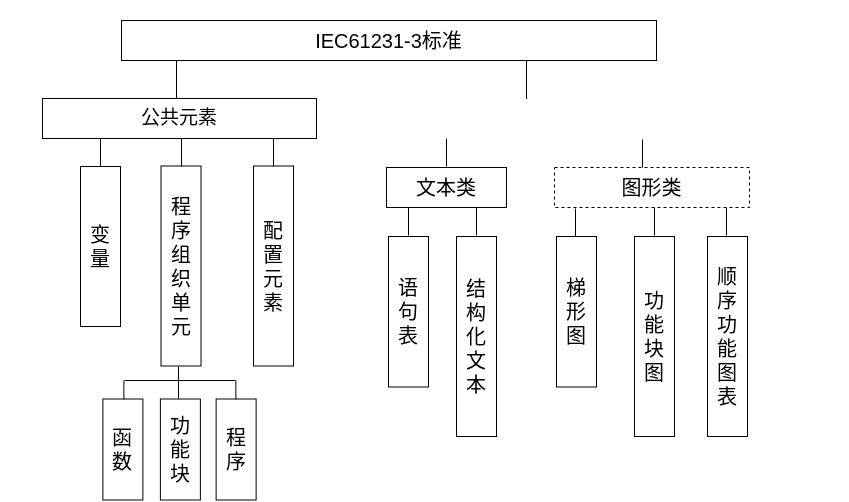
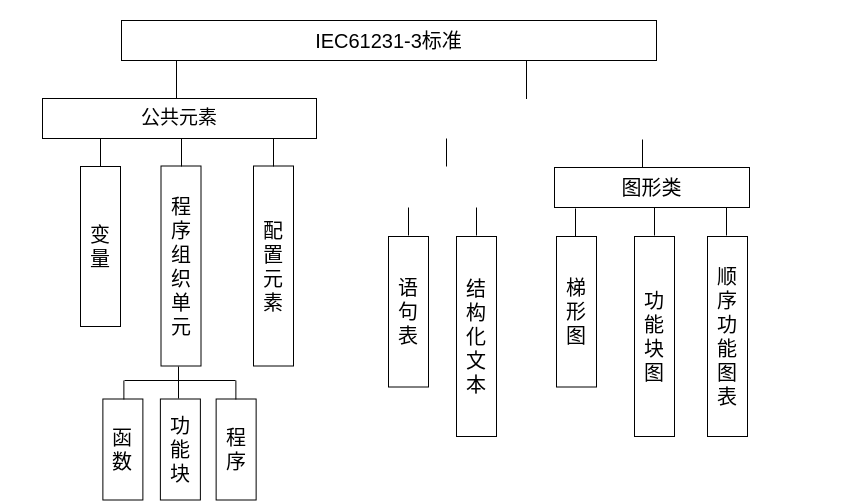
(447, 188) -> none
(652, 188) -> (652, 188)
